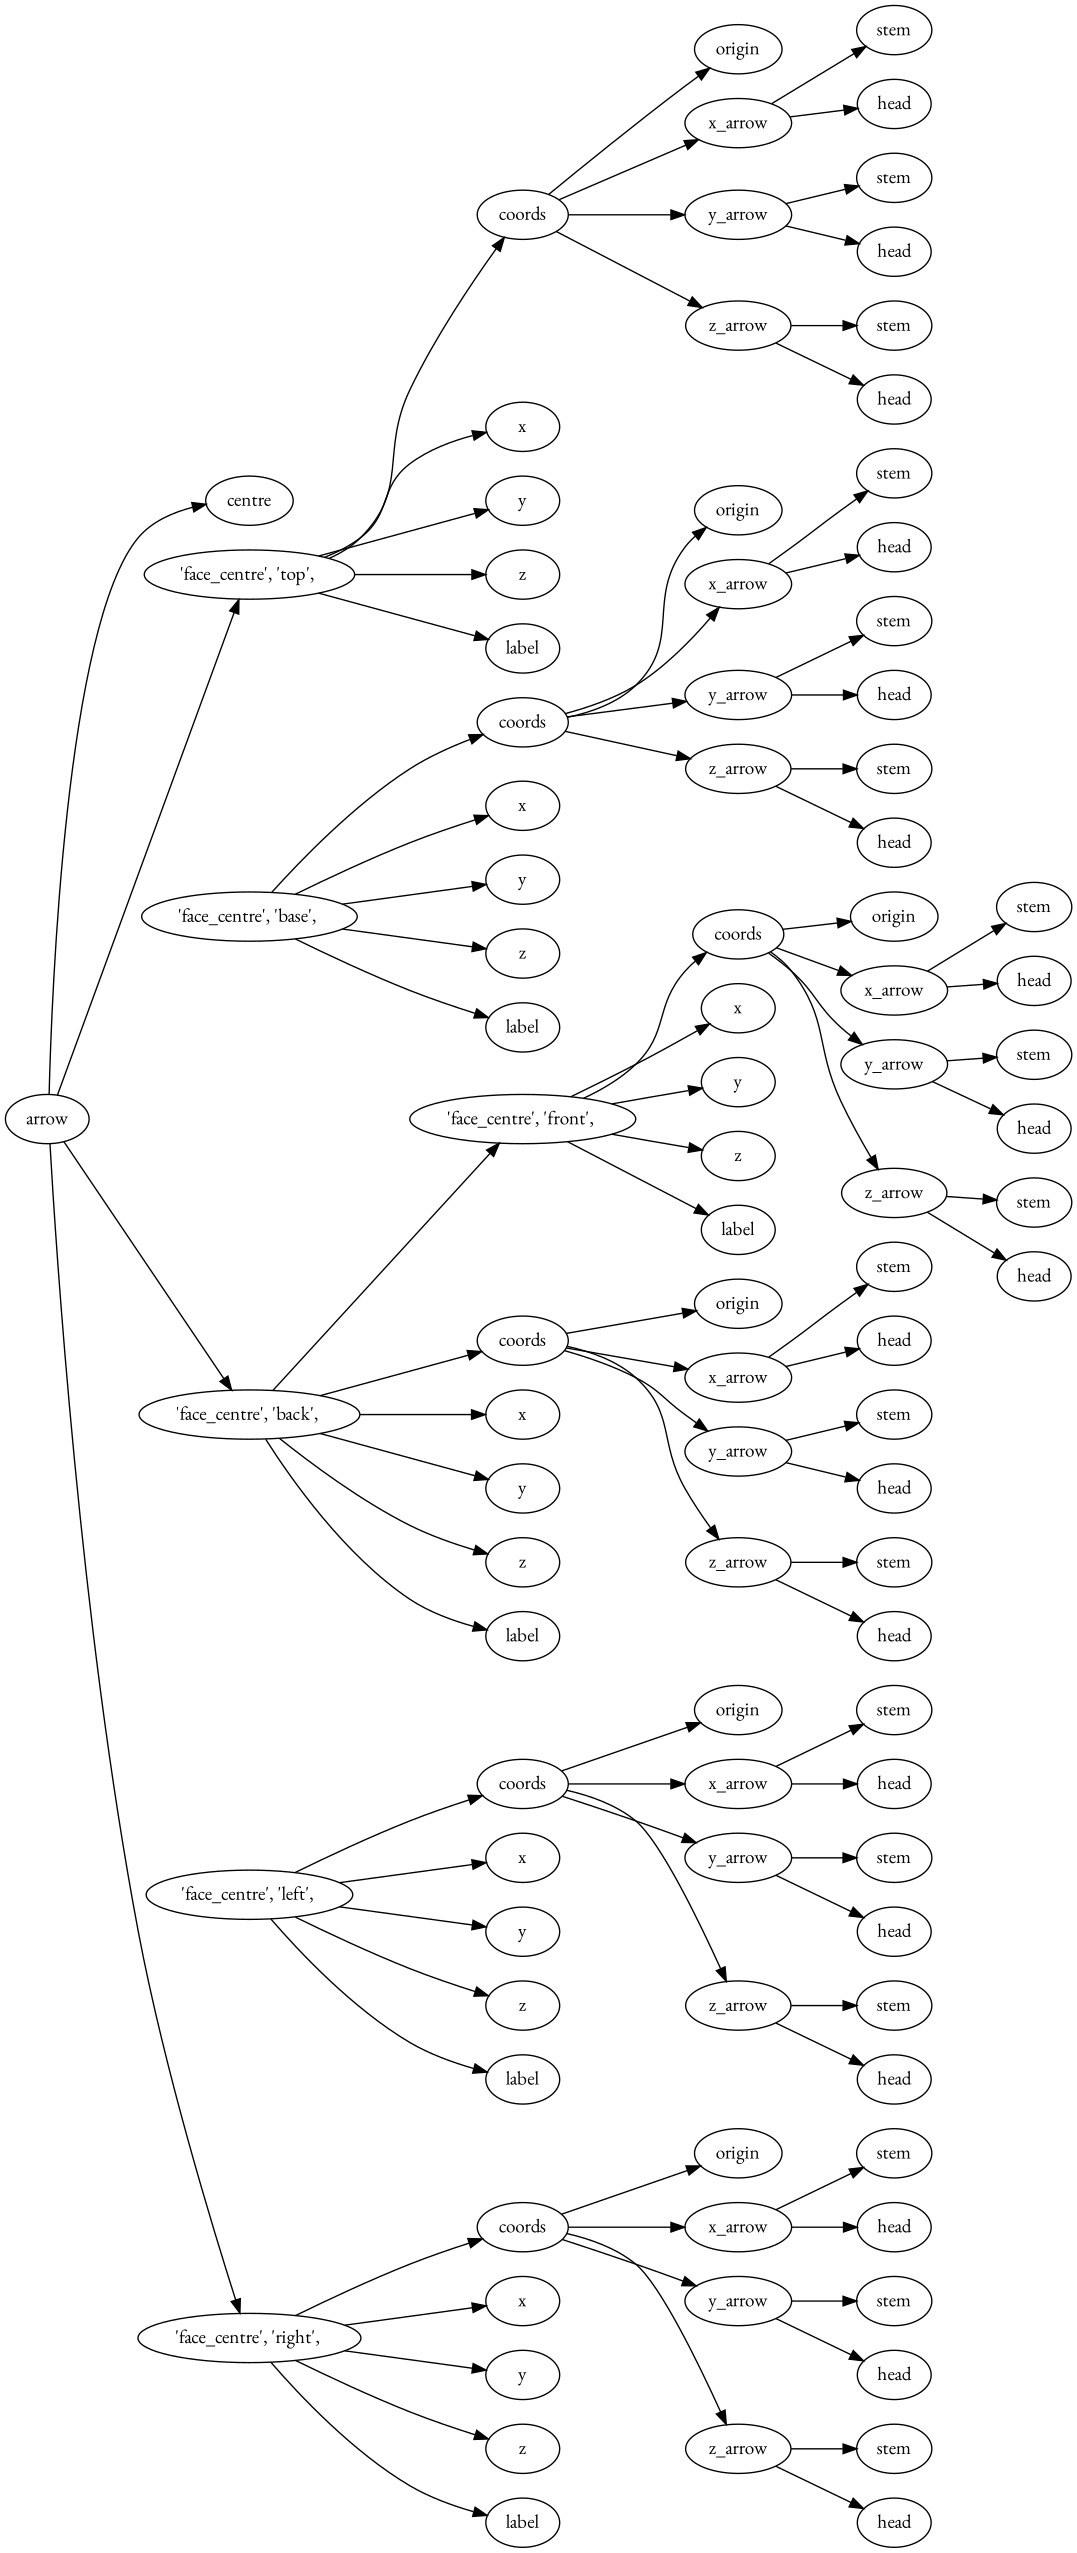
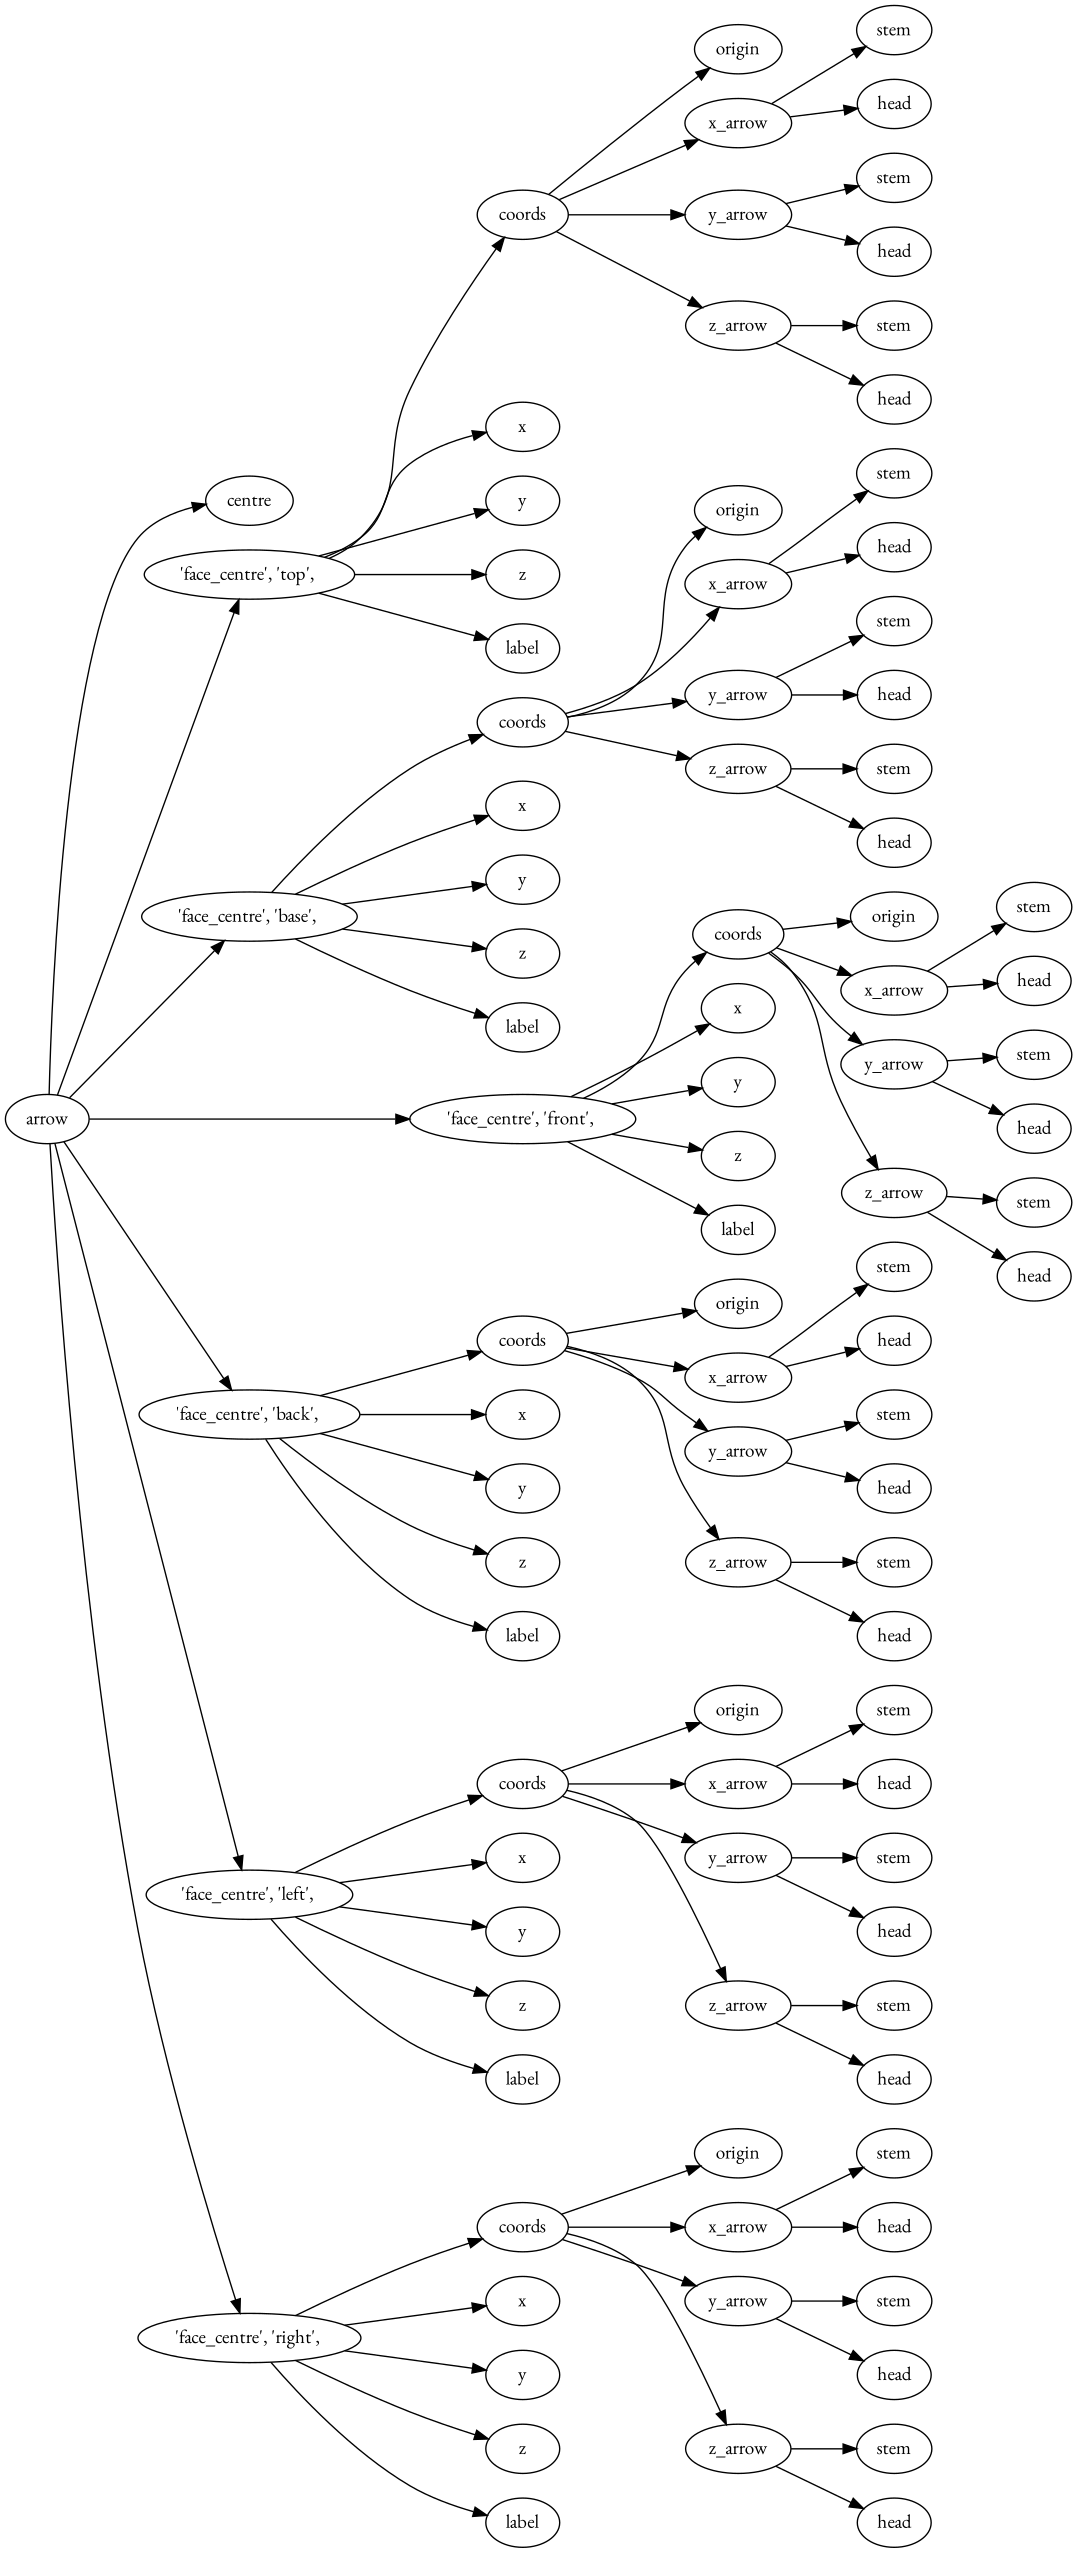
none -> (142, 1024)
(381, 1272) -> (242, 1119)
none -> (147, 1500)
